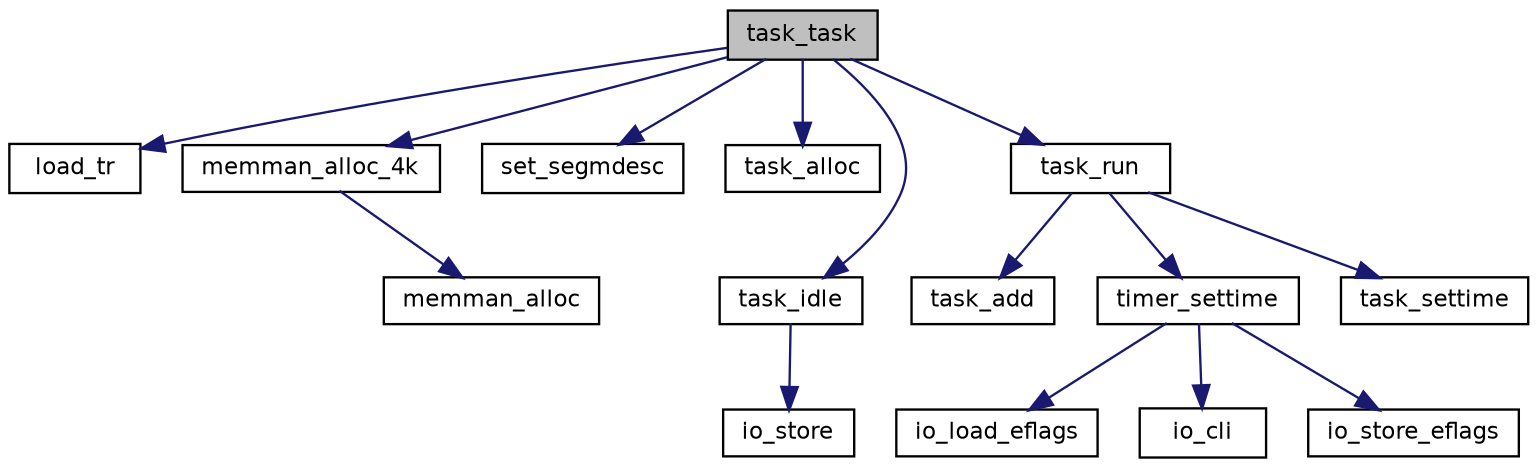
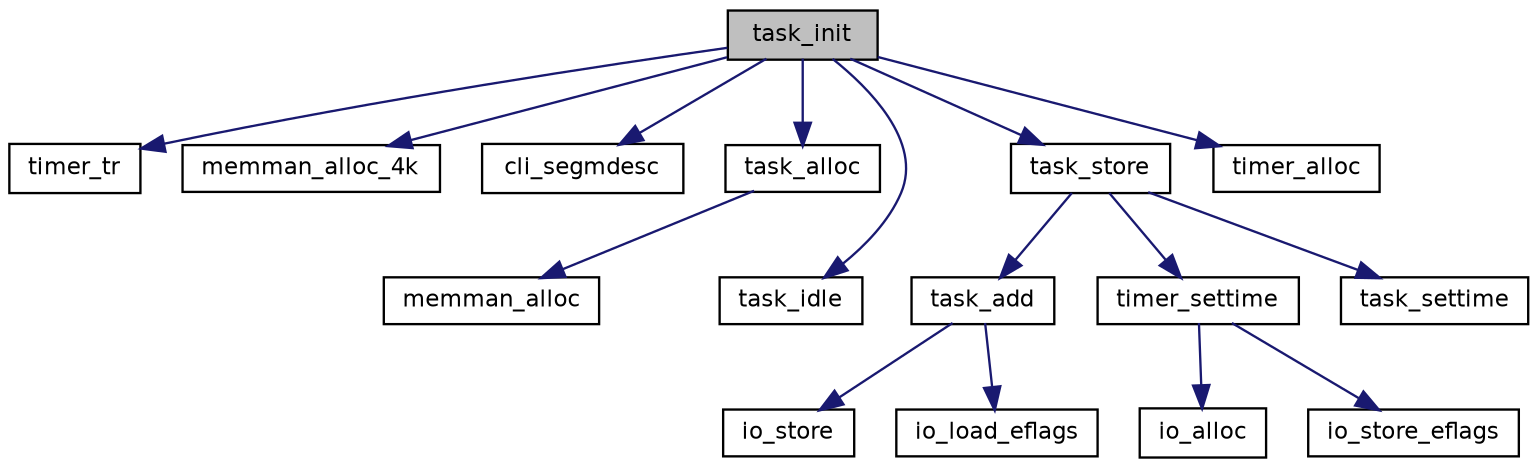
(803, 35) -> (803, 35)
(75, 168) -> (75, 168)
(583, 168) -> (583, 168)
(1091, 168) -> (1091, 168)
none -> (1297, 168)
(392, 228) -> (658, 230)
(790, 355) -> (896, 360)
(1108, 360) -> (989, 355)
(1203, 433) -> (1203, 433)
